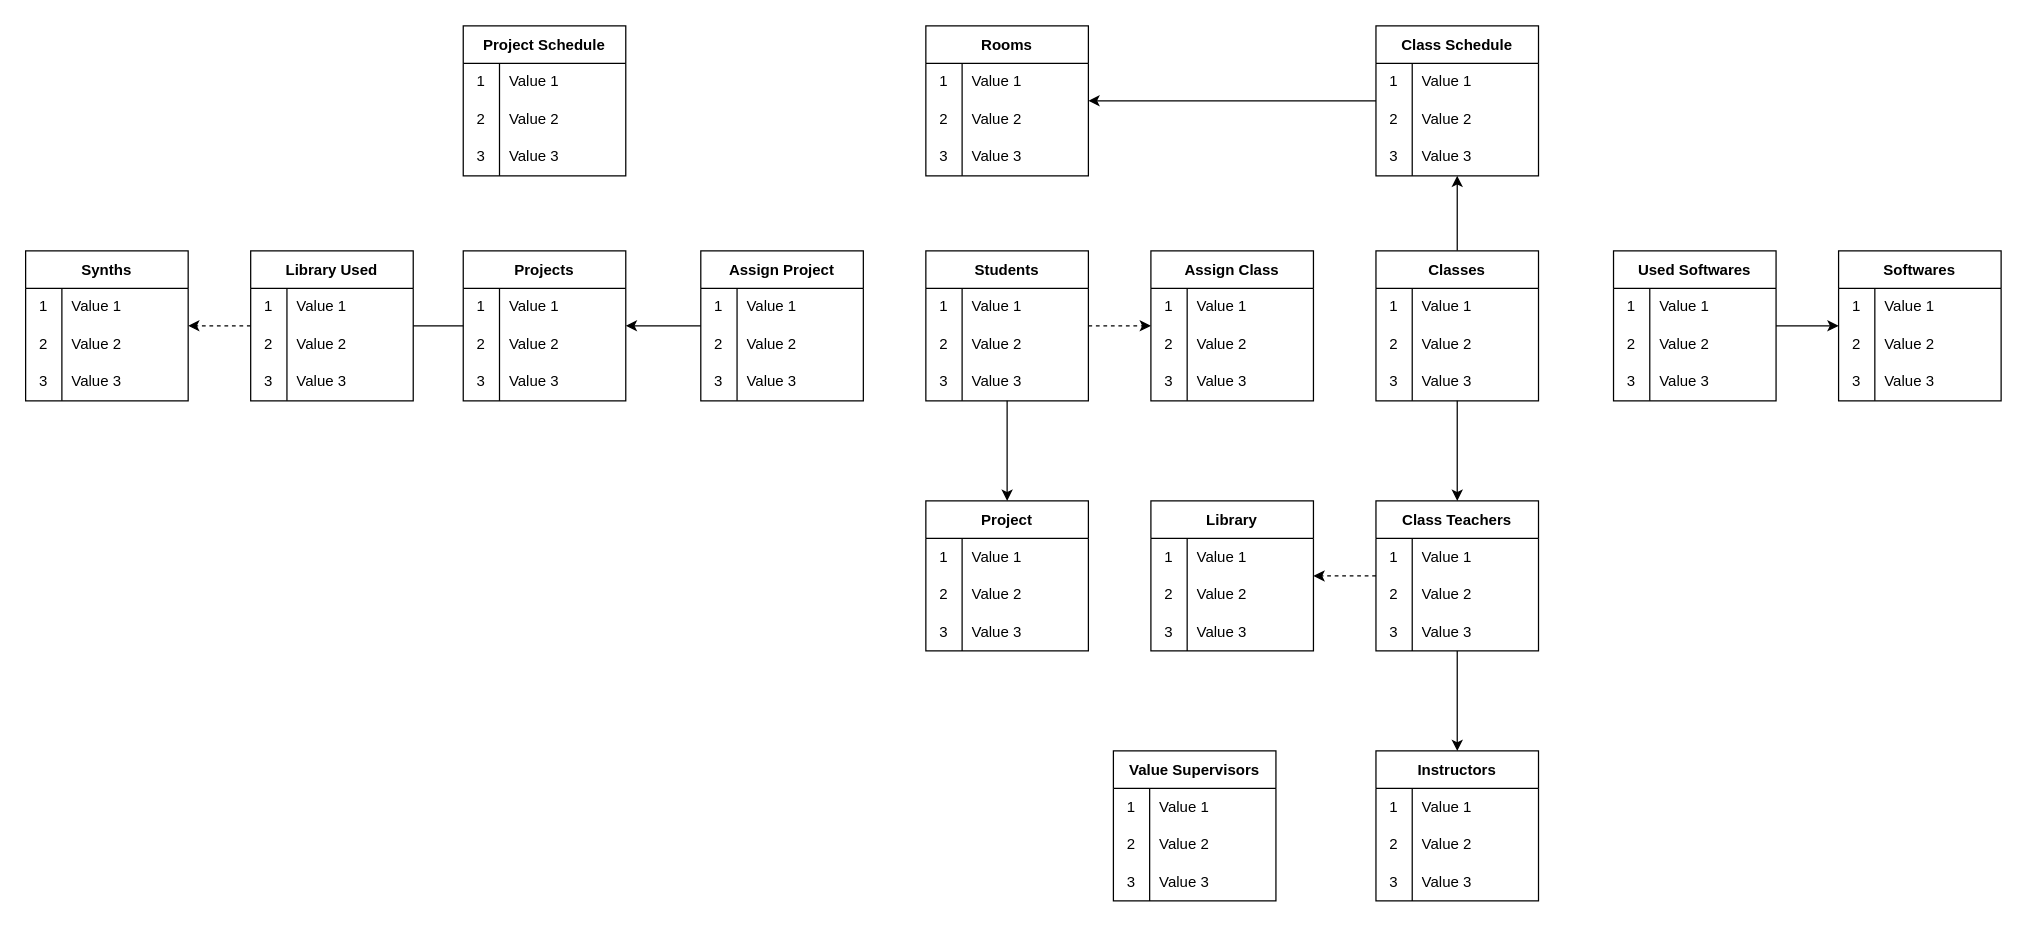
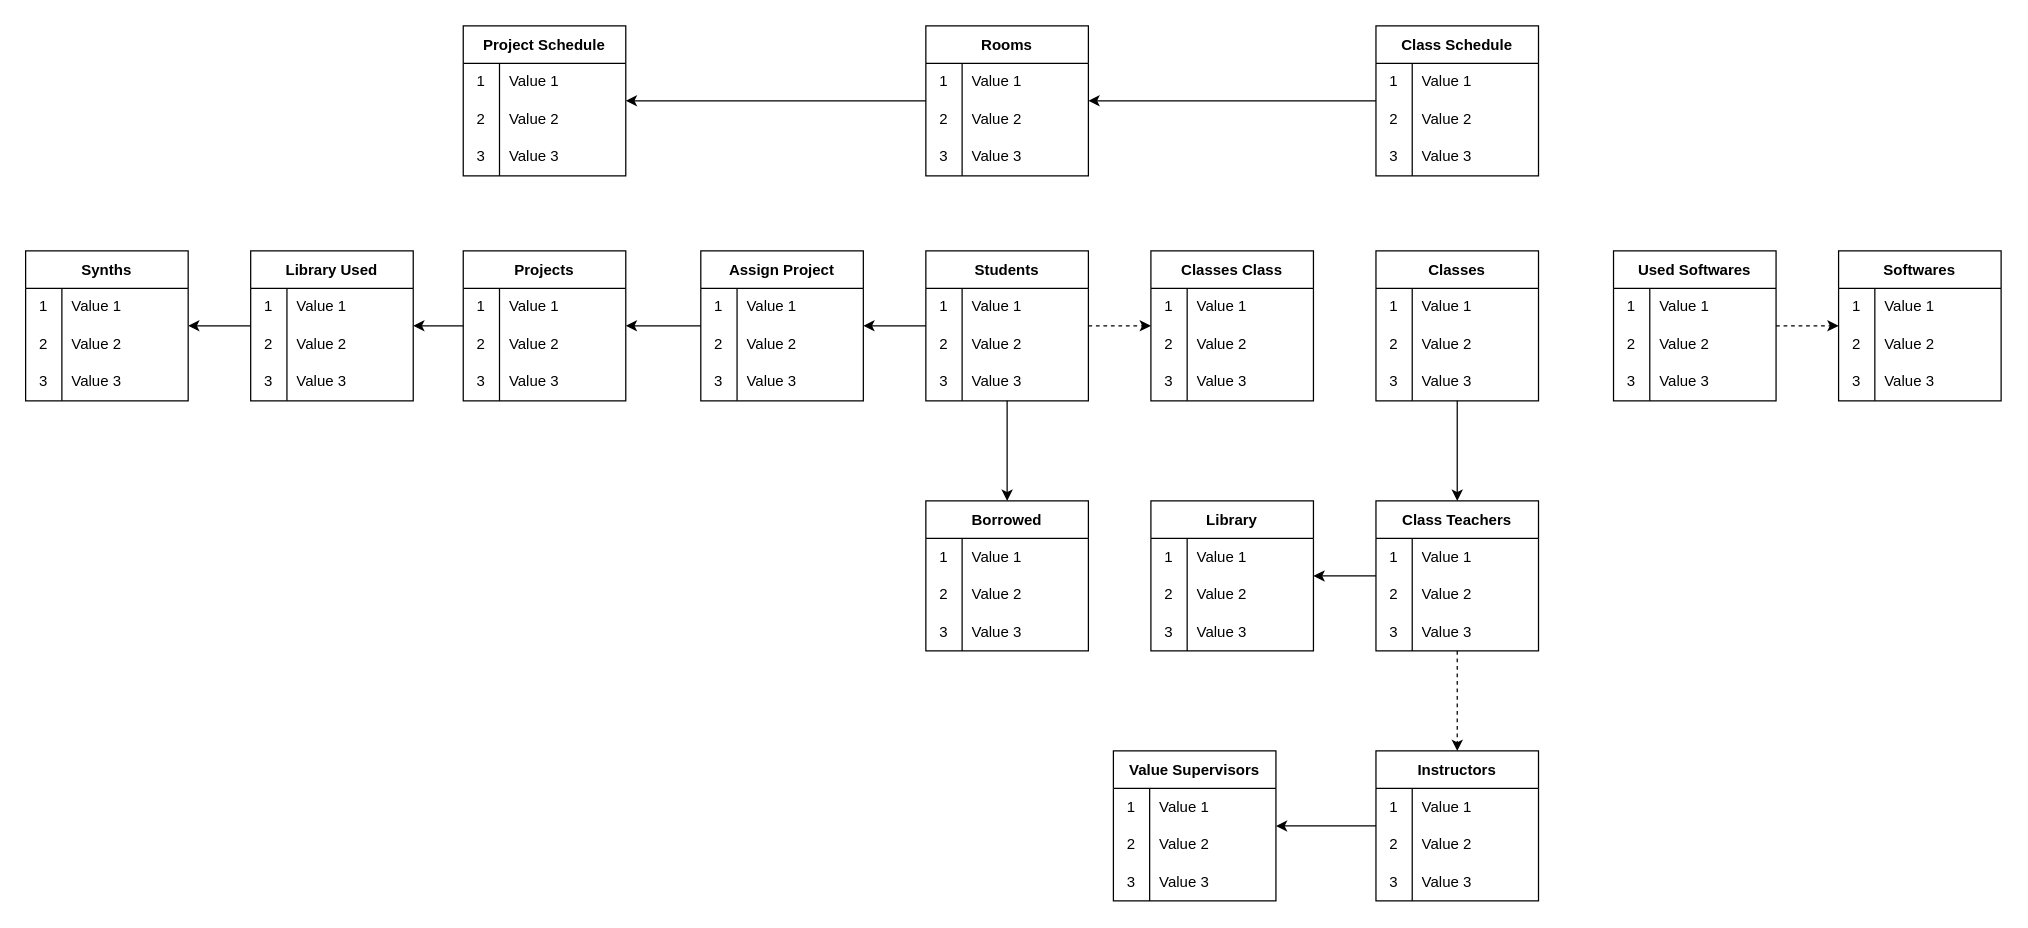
none -> (779, 101)
(1457, 218) -> none
(1231, 270) -> (1231, 270)
(222, 326) -> (222, 326)
(420, 326) -> (423, 326)
none -> (897, 326)
(1804, 326) -> (1804, 326)
(1006, 520) -> (1006, 520)
(1347, 576) -> (1347, 576)
(1457, 697) -> (1457, 697)
none -> (1329, 826)
